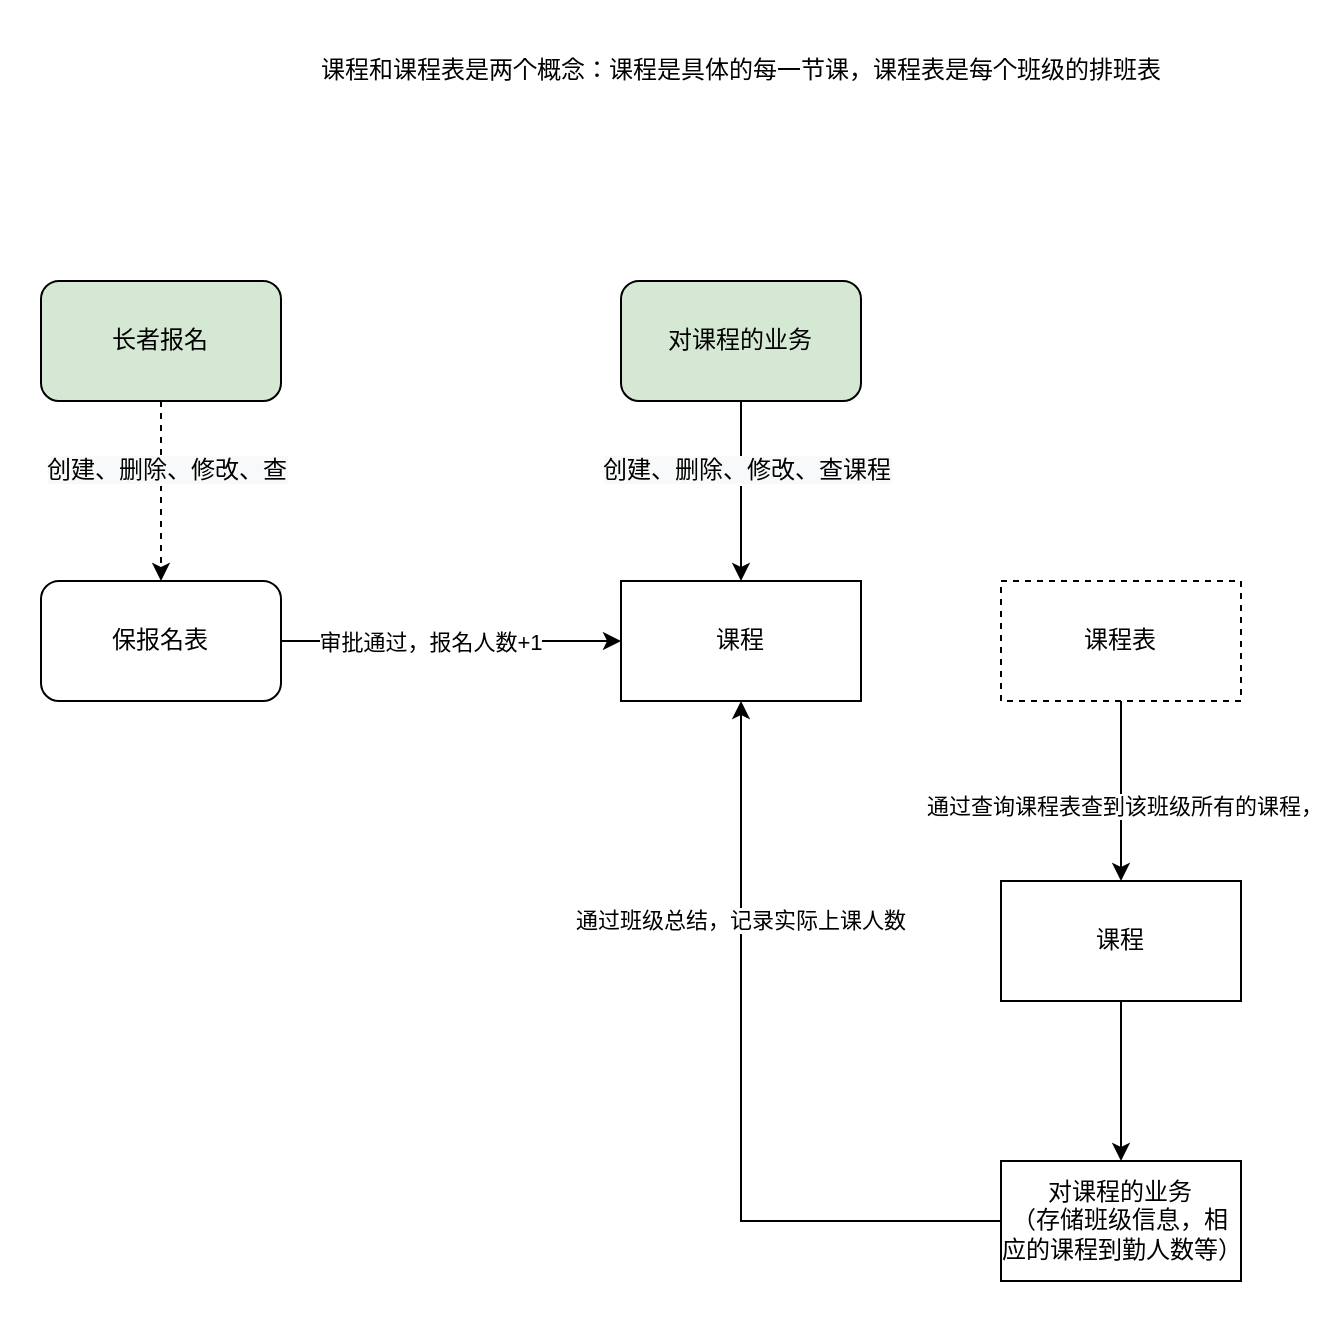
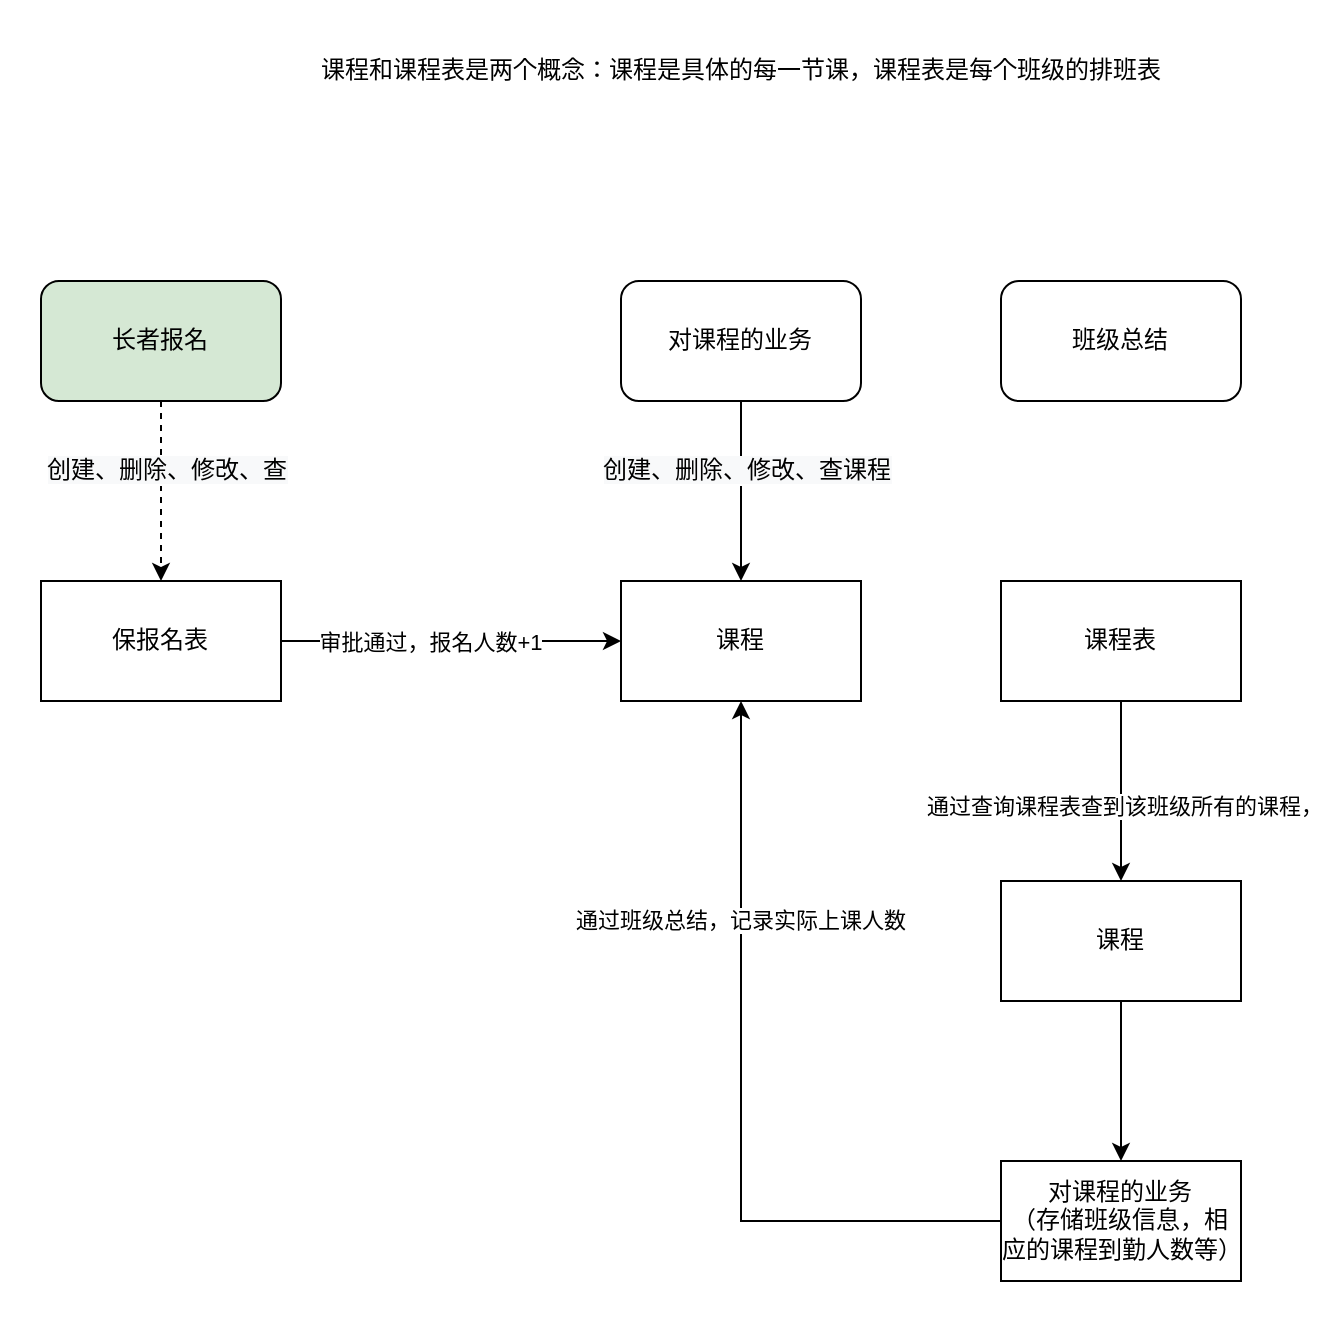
(741, 341) -> (741, 341)
none -> (1121, 341)
(161, 641) -> (161, 641)
(1121, 641) -> (1121, 641)
